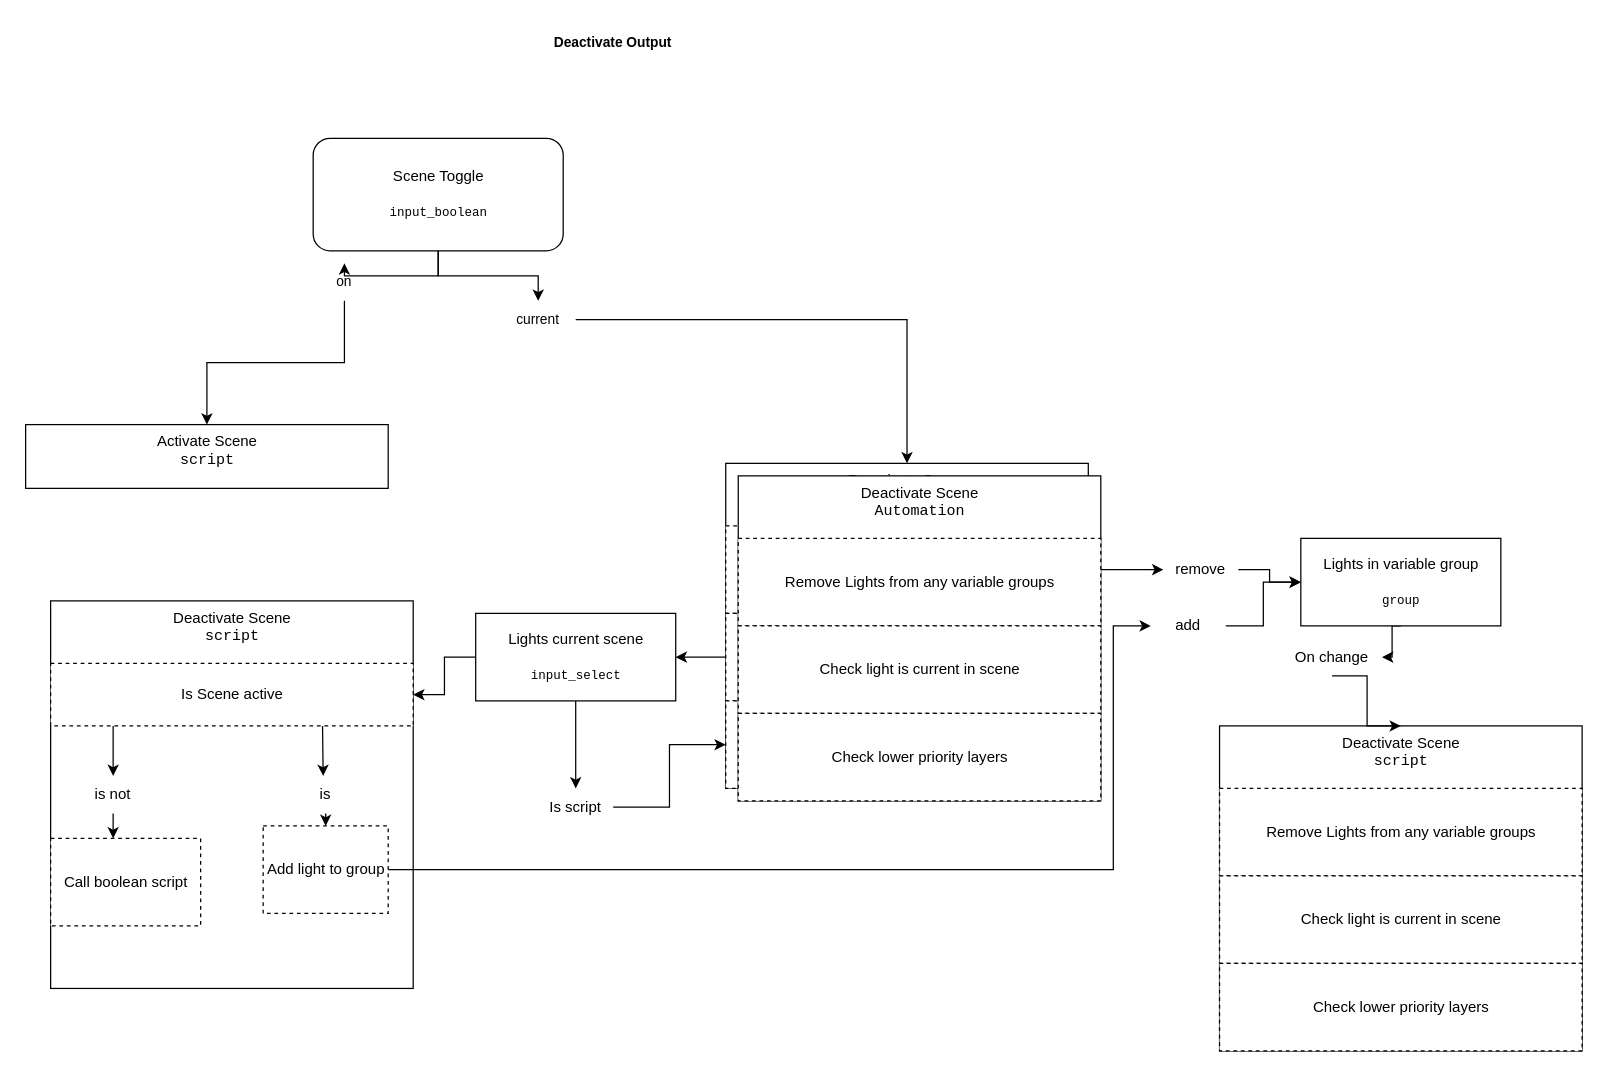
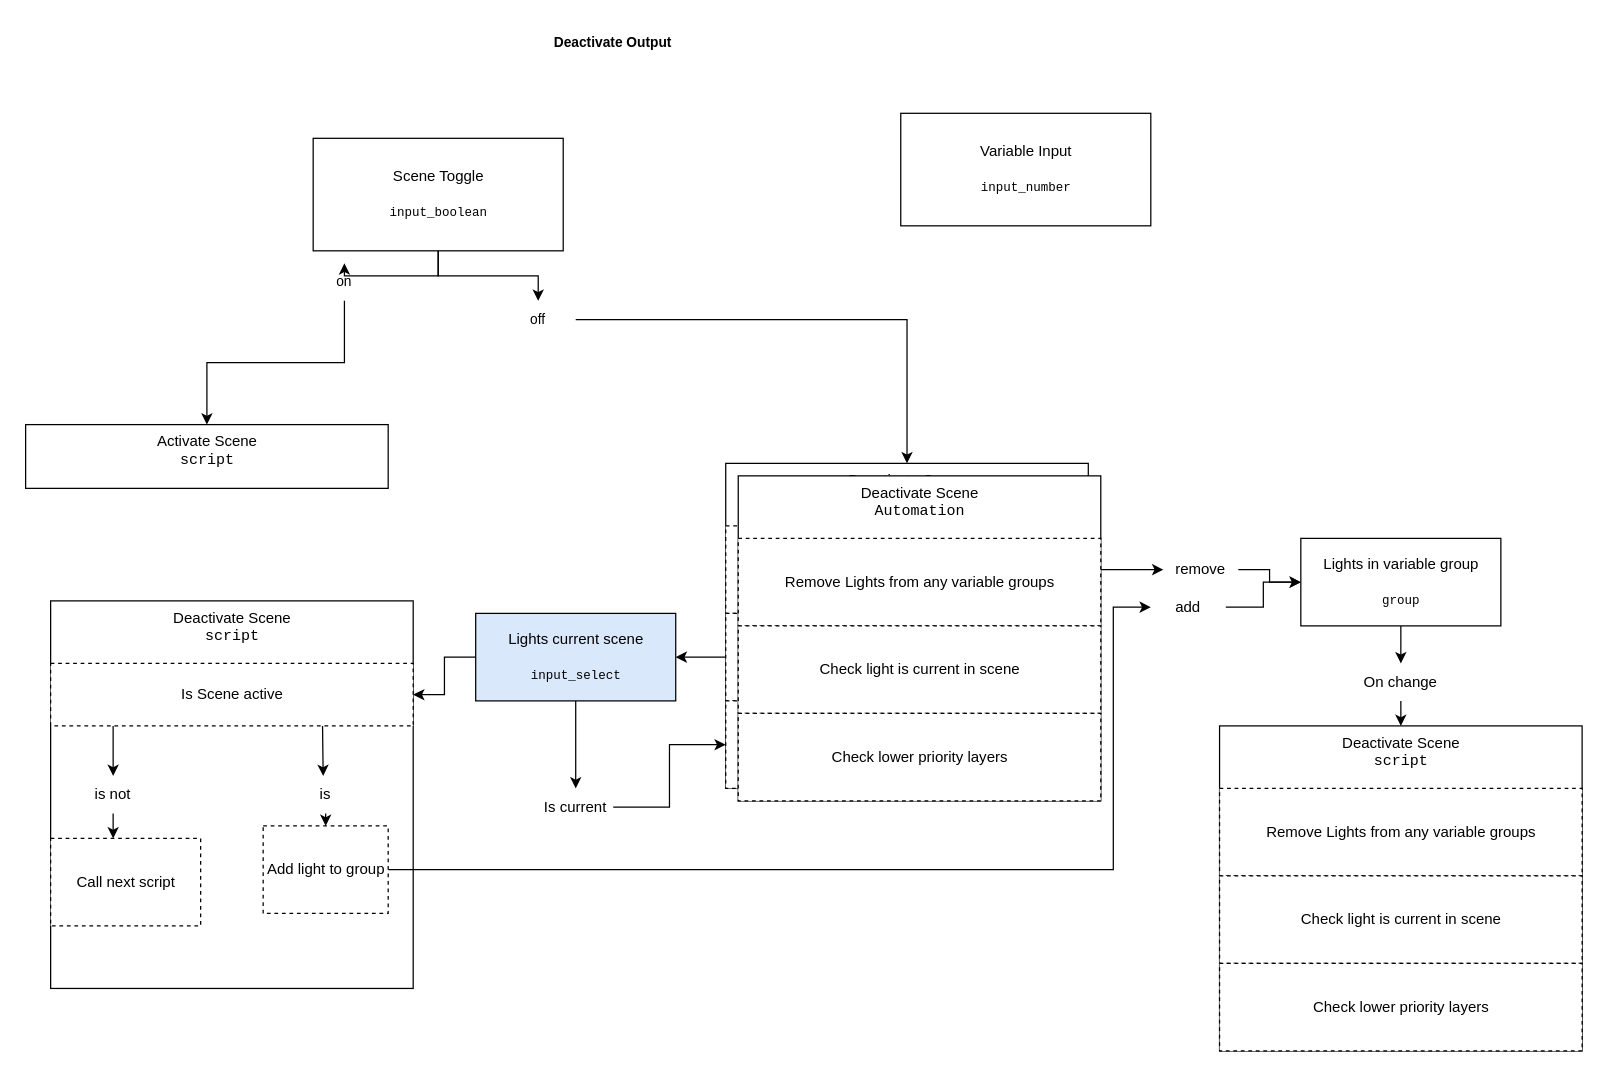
none -> (1026, 169)
(438, 194) -> (438, 194)
(538, 319) -> (538, 319)
(1188, 626) -> (1188, 607)
(576, 657) -> (576, 657)
(1332, 657) -> (1401, 682)
(576, 807) -> (576, 807)
(126, 882) -> (126, 882)
